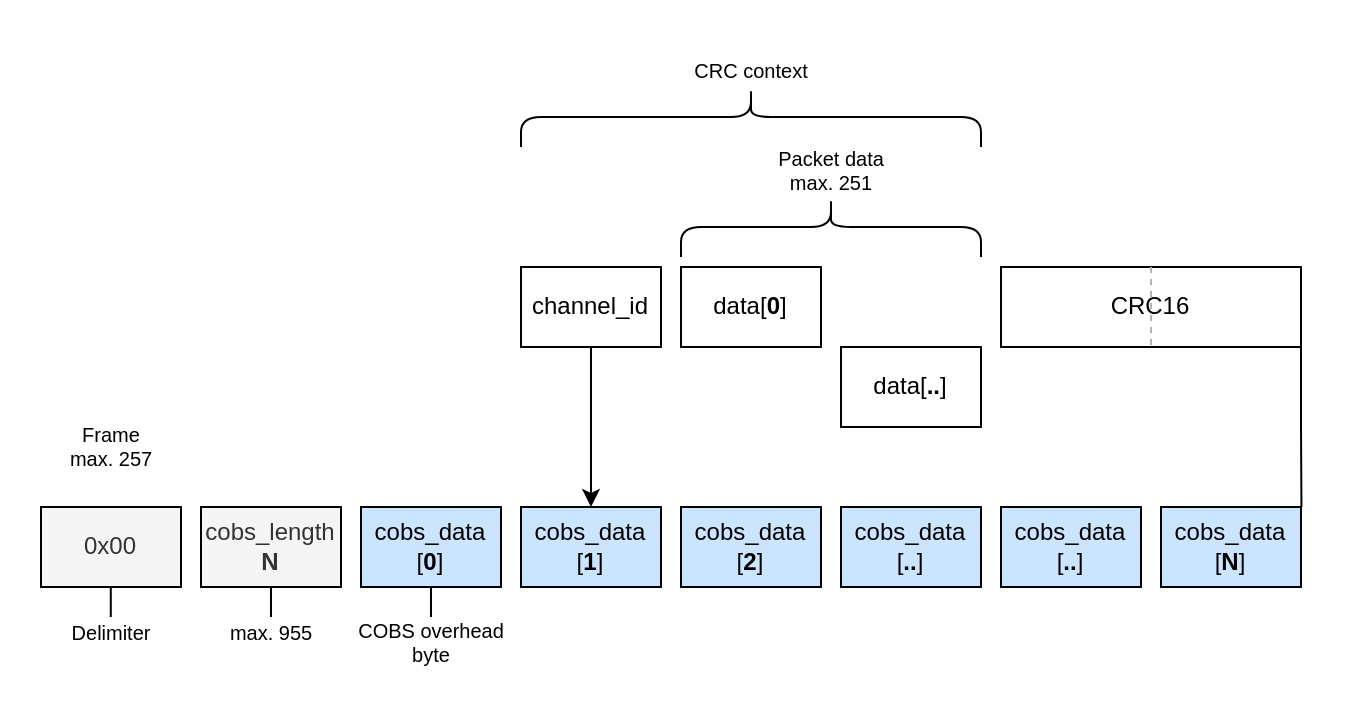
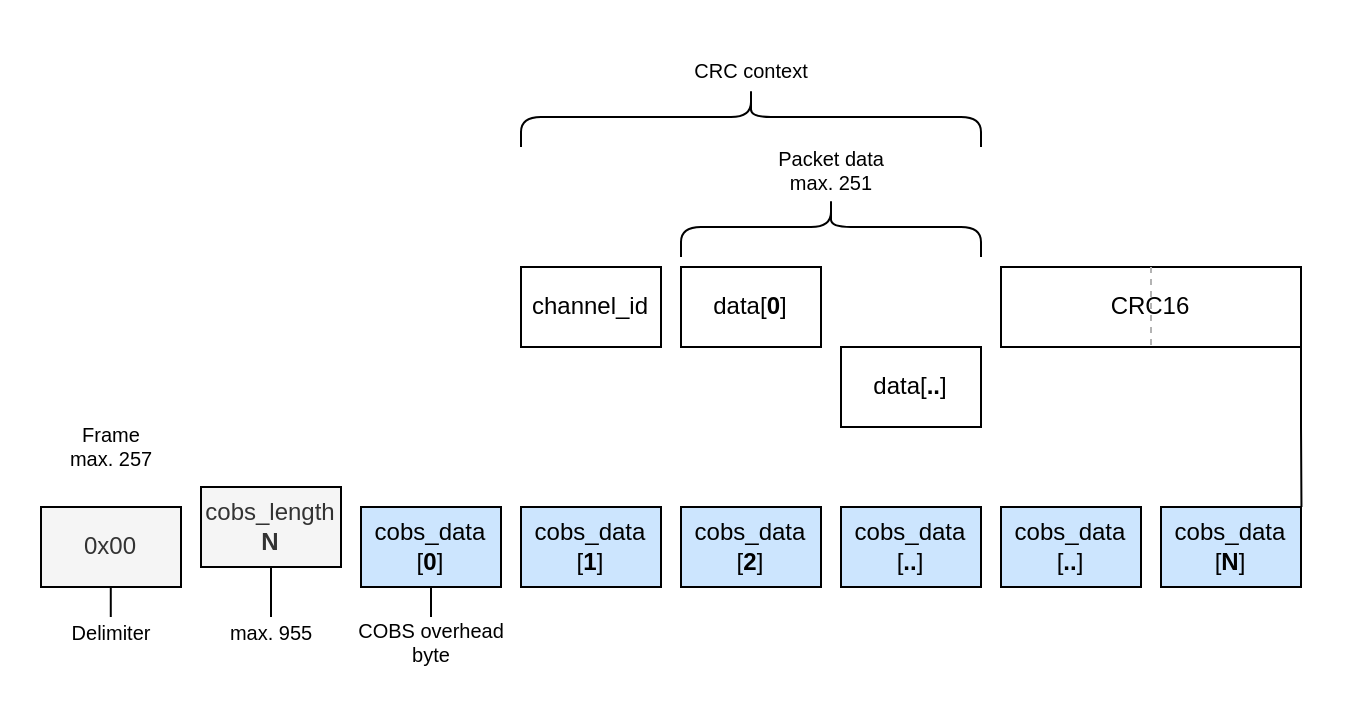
(591, 420) -> none
(271, 547) -> (271, 527)
